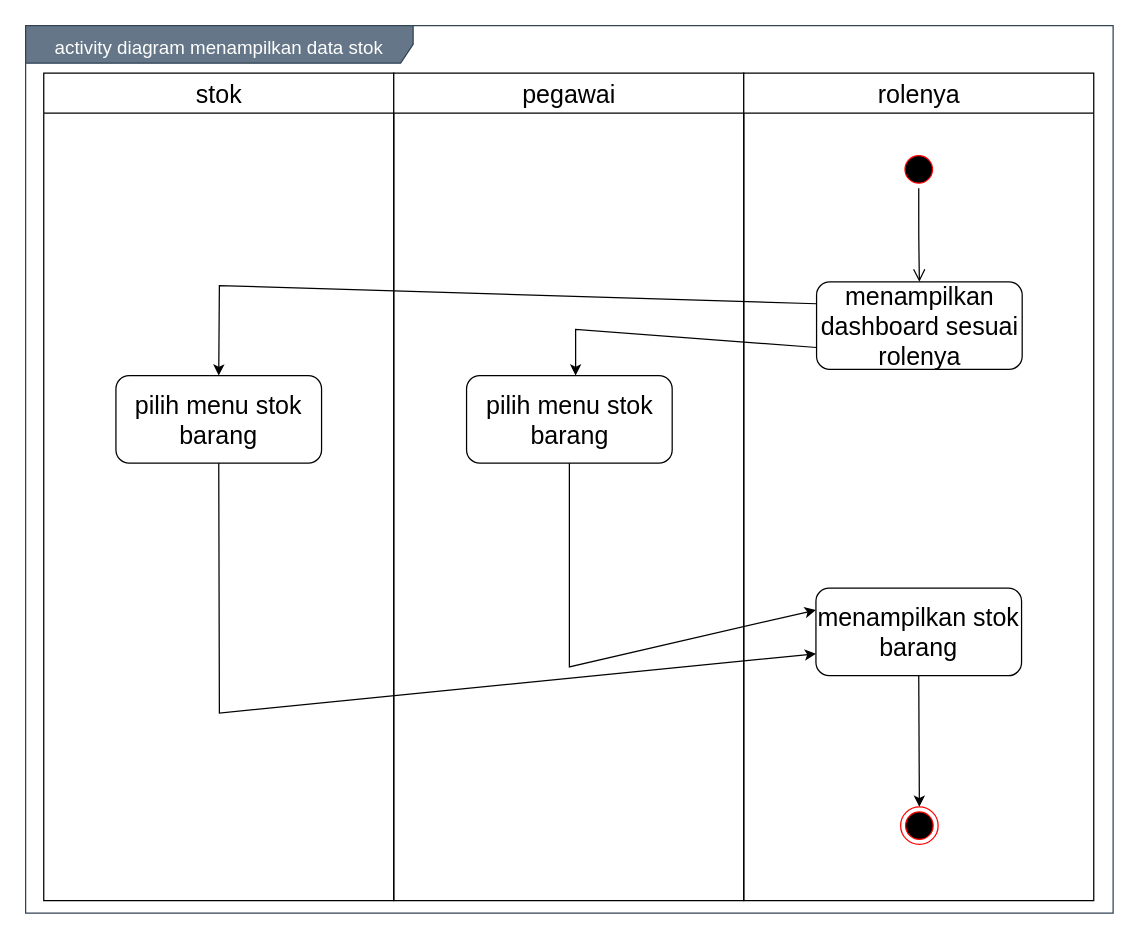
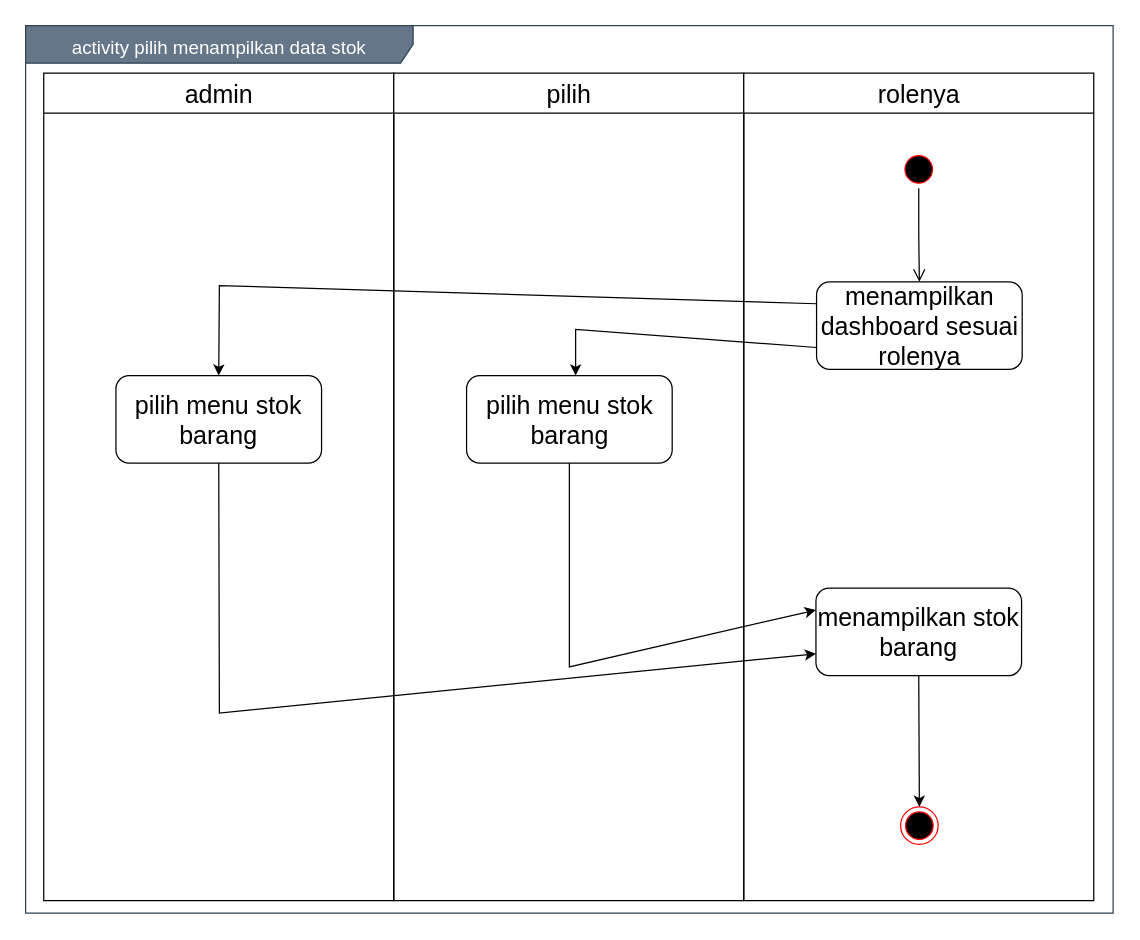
(219, 44) -> (219, 44)
(219, 93) -> (219, 93)
(569, 93) -> (569, 93)
